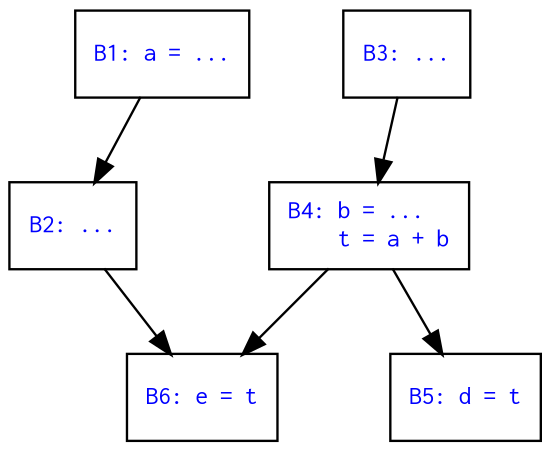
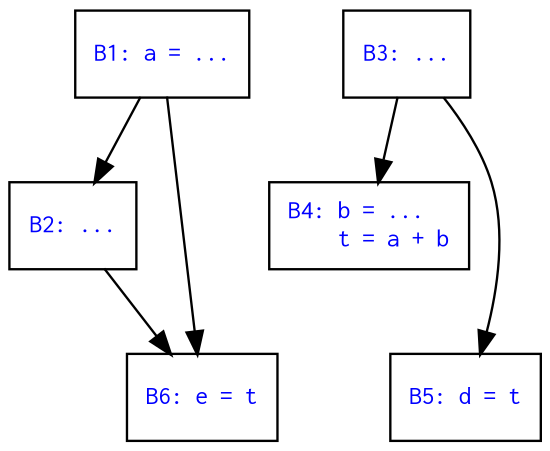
(411, 301) -> (497, 209)
(294, 303) -> (181, 214)
